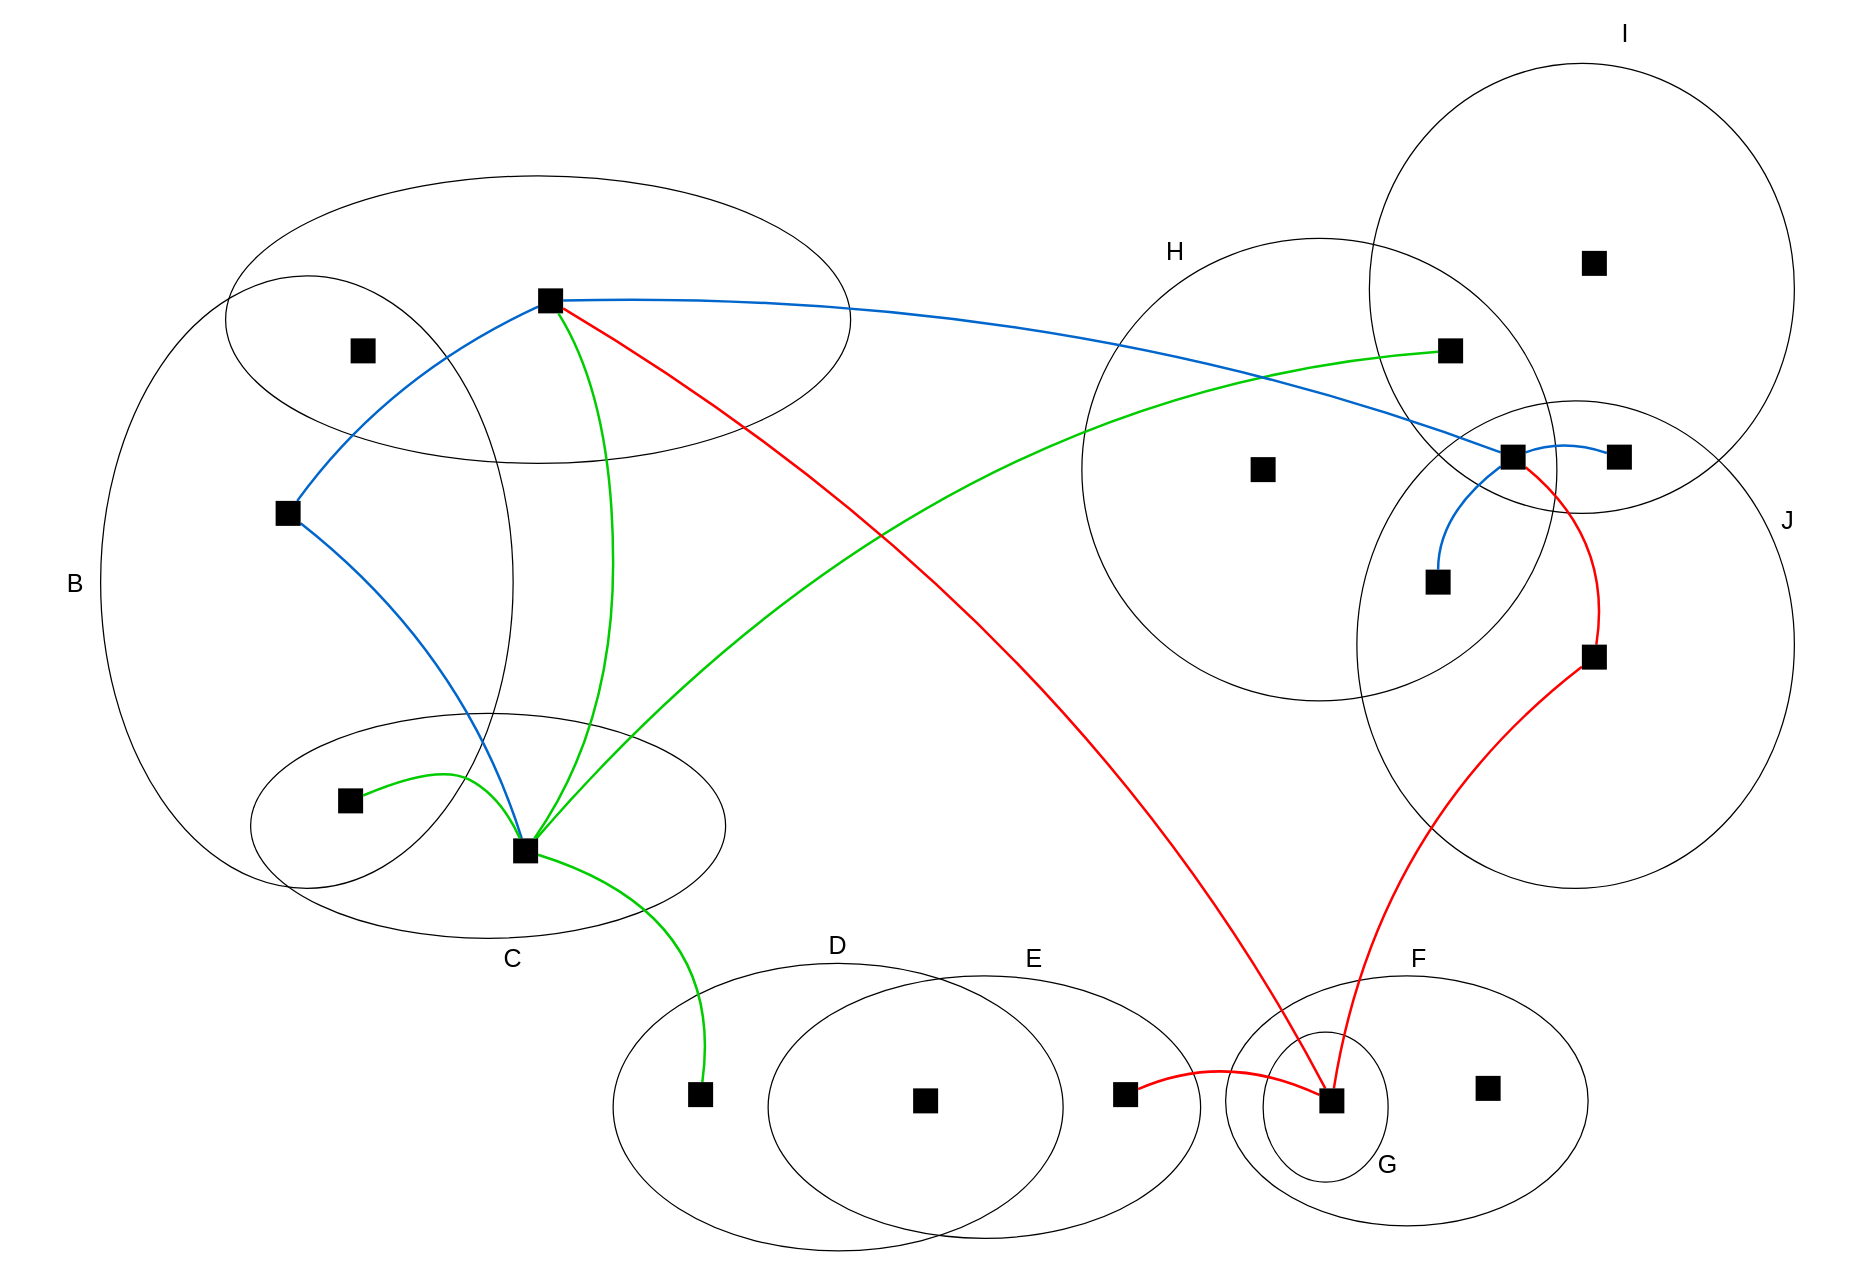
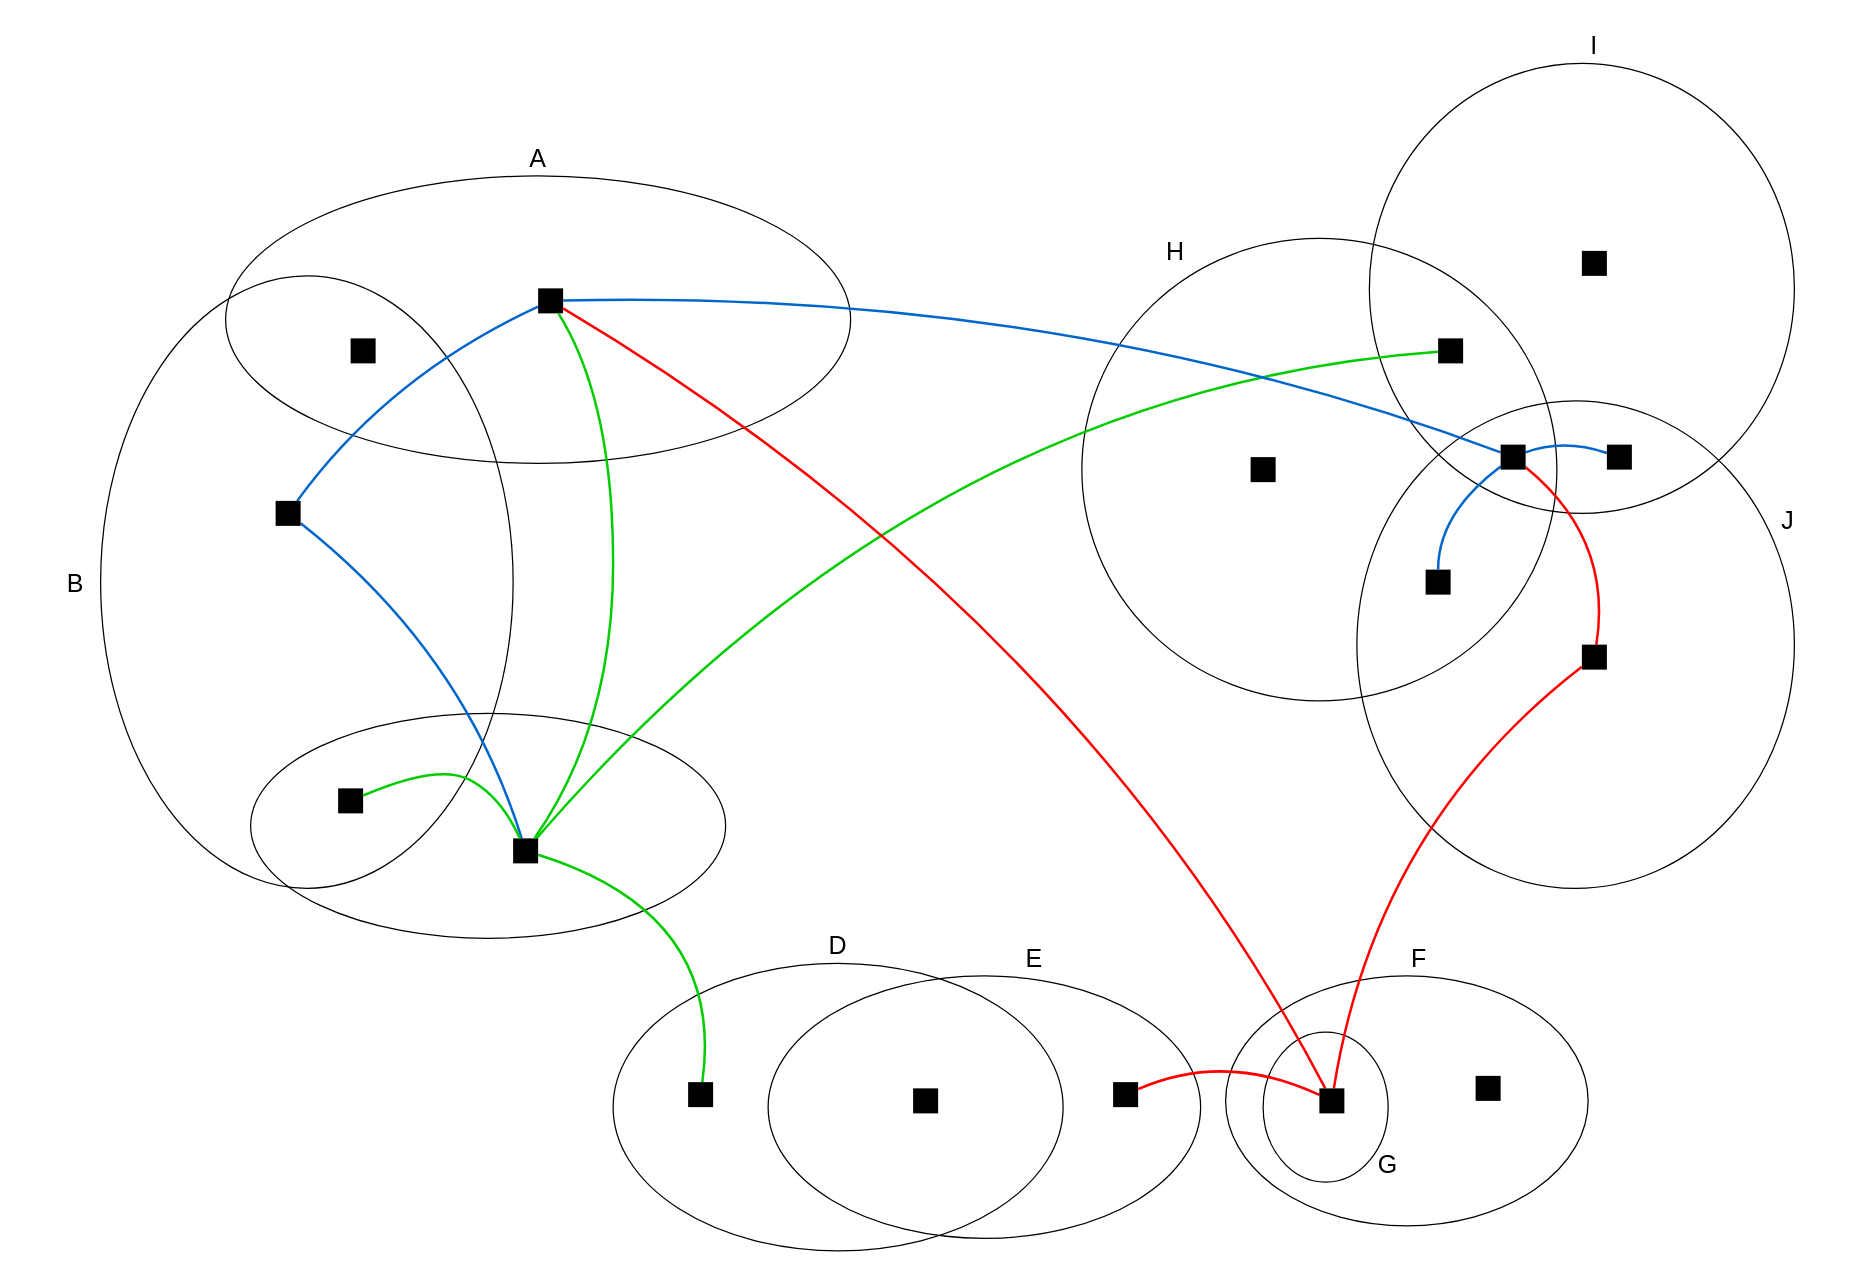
(1626, 32) -> (1594, 44)
none -> (538, 157)
(513, 957) -> none
